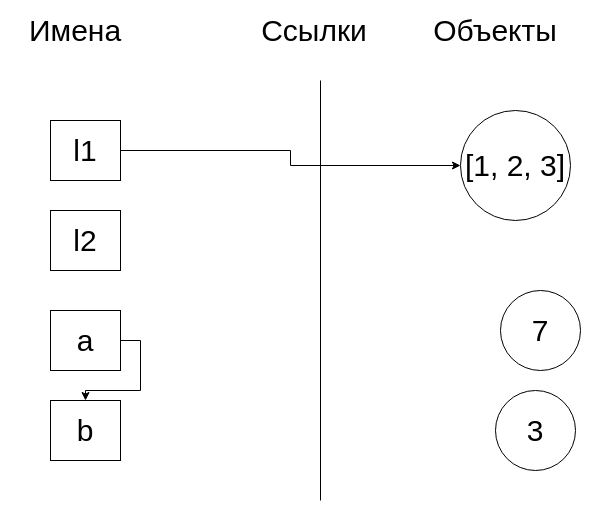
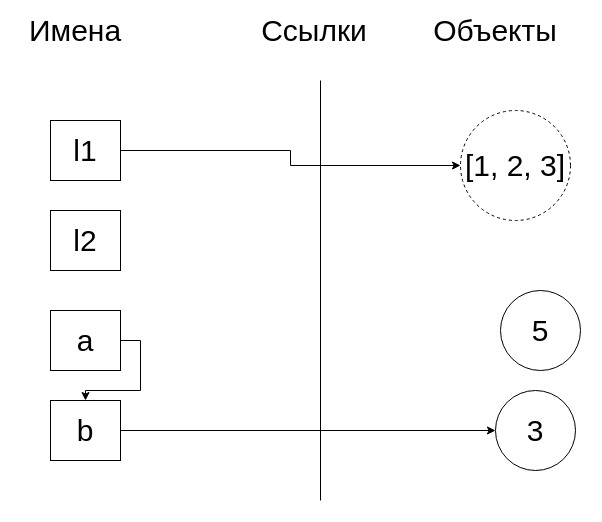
(516, 166) -> (516, 166)
(541, 331) -> (541, 331)
none -> (305, 431)
